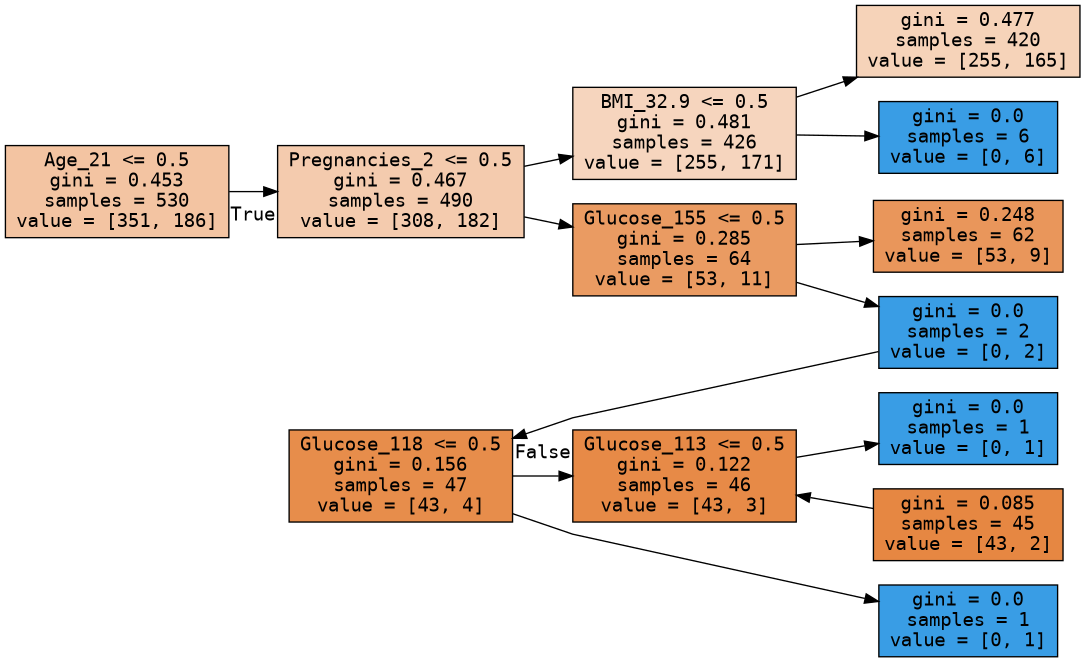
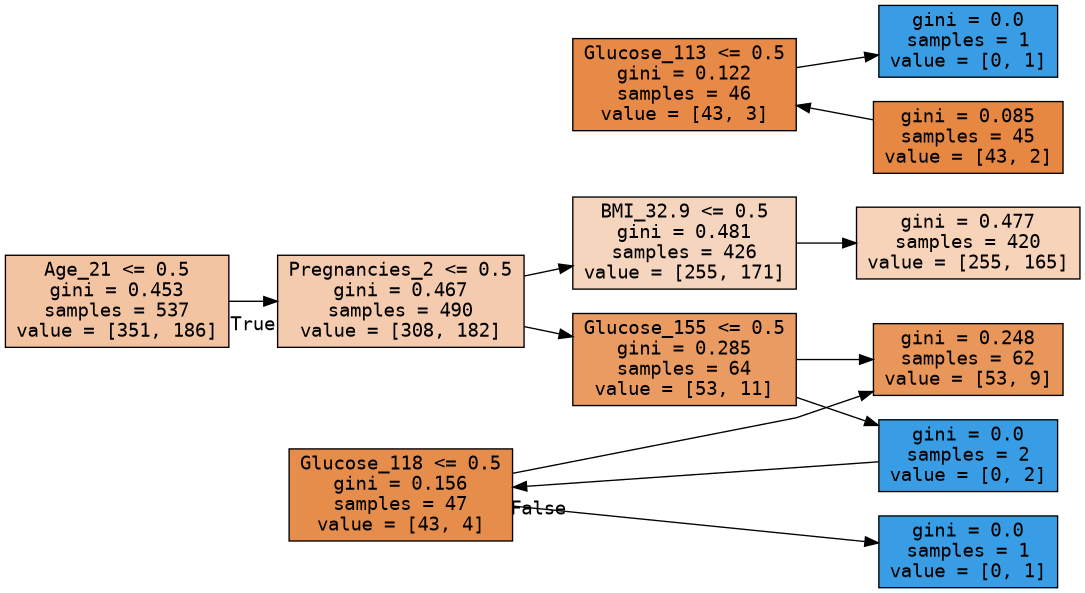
(968, 137) -> none
(117, 192) -> (117, 301)
(536, 476) -> (688, 439)
